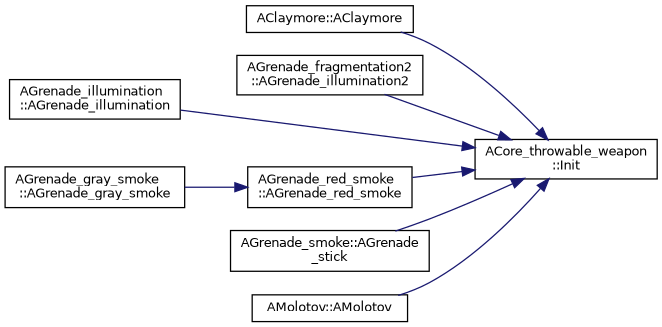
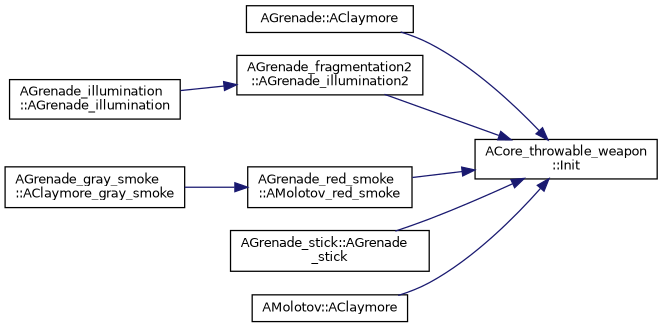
(330, 19) -> (330, 19)
(321, 128) -> (202, 88)
(95, 187) -> (95, 187)
(330, 187) -> (330, 187)
(330, 251) -> (330, 251)
(330, 308) -> (330, 308)
